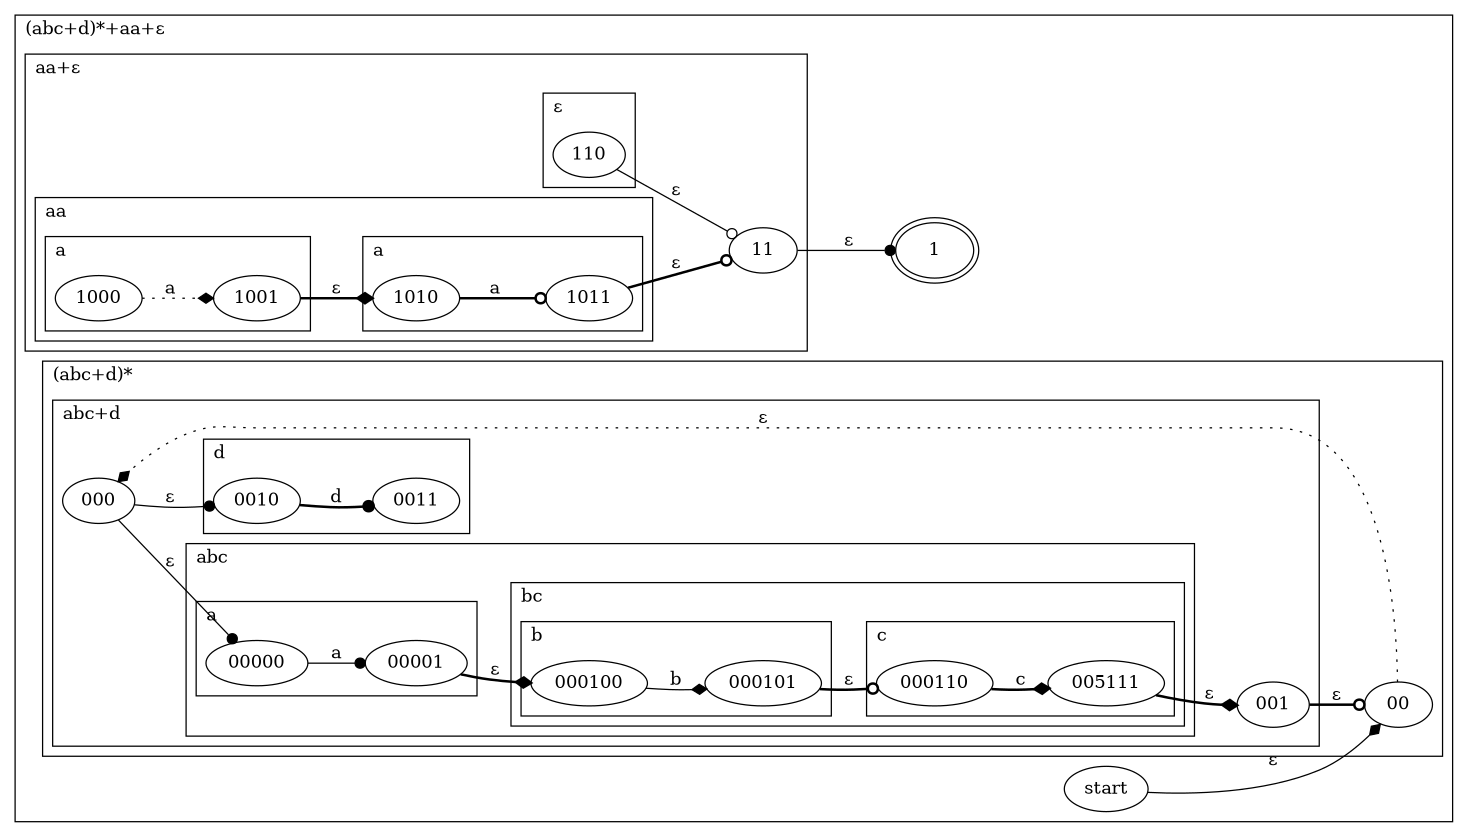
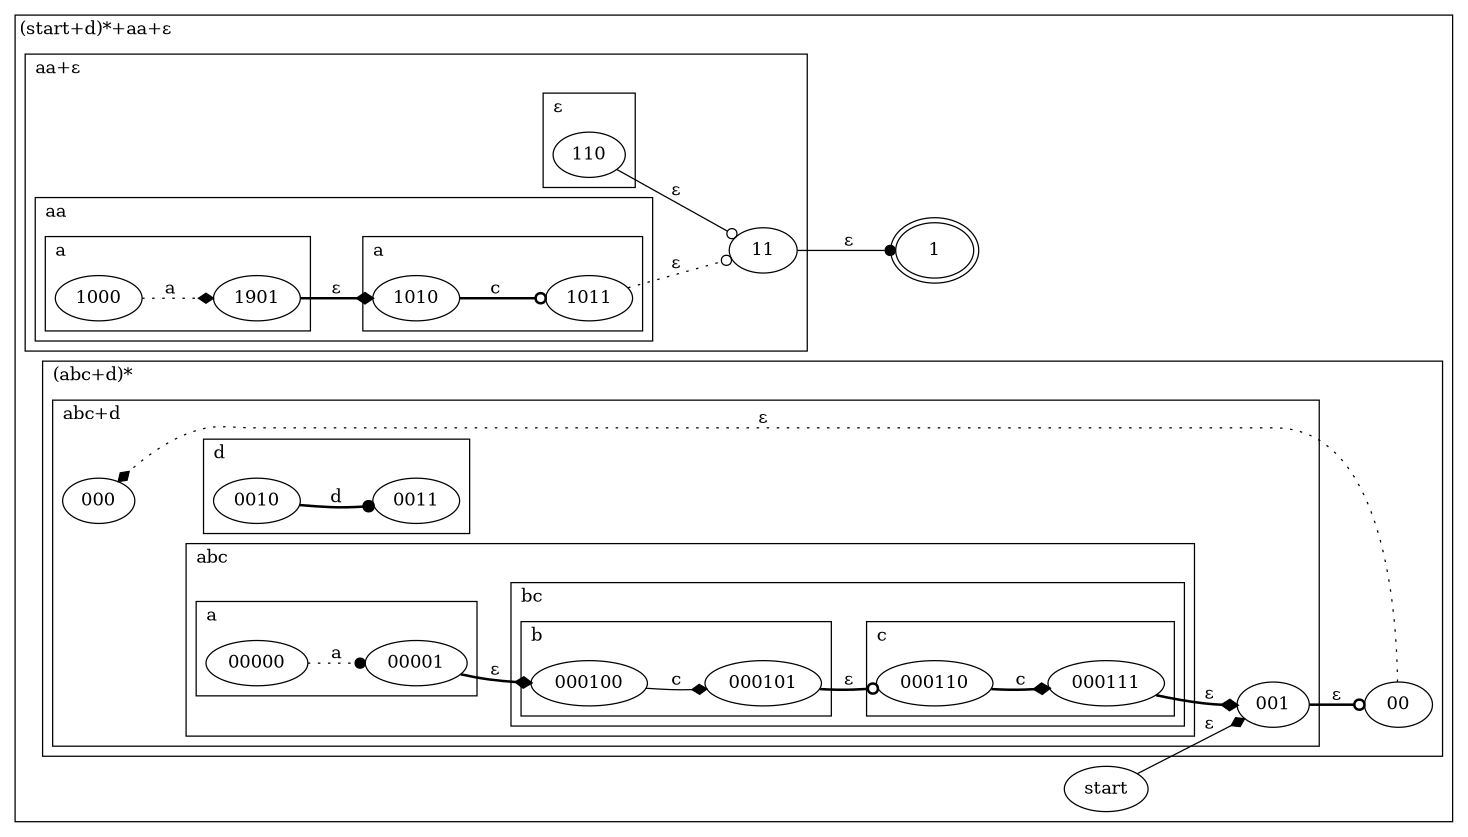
(96, 30) -> (96, 30)
(675, 275) -> (675, 275)
(495, 289) -> (495, 289)
(257, 298) -> (257, 298)
(169, 507) -> none
(174, 577) -> none
(331, 663) -> (331, 663)
(676, 680) -> (676, 680)
(1106, 683) -> (1106, 683)
(1265, 786) -> (1208, 738)
